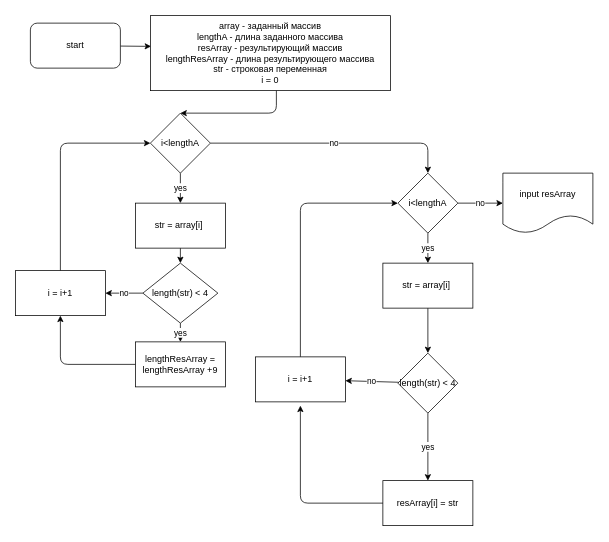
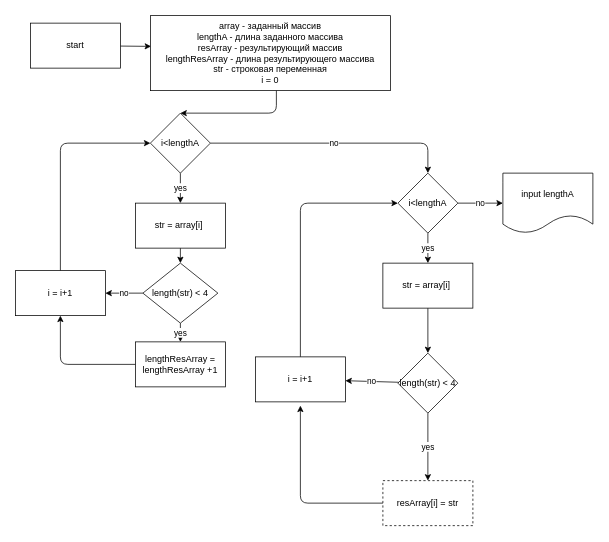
(75, 45) -> (75, 45)
(548, 194) -> (548, 194)
(180, 364) -> (180, 364)
(428, 503) -> (428, 503)
